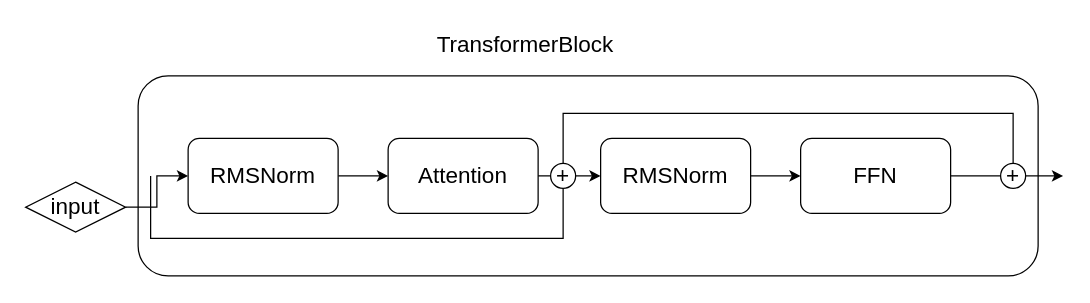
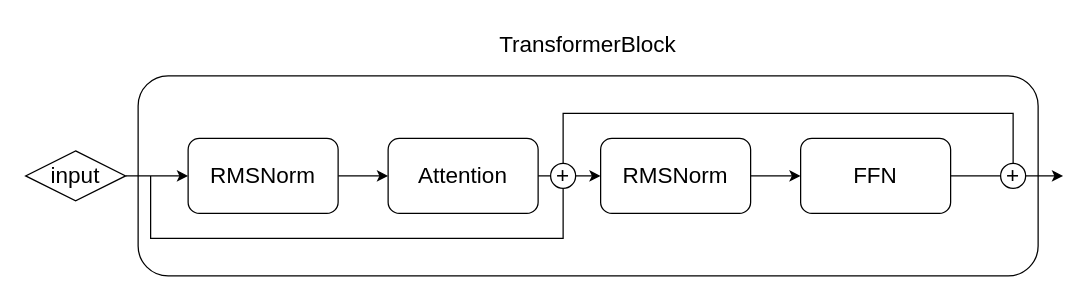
(526, 44) -> (588, 44)
(76, 207) -> (76, 176)
